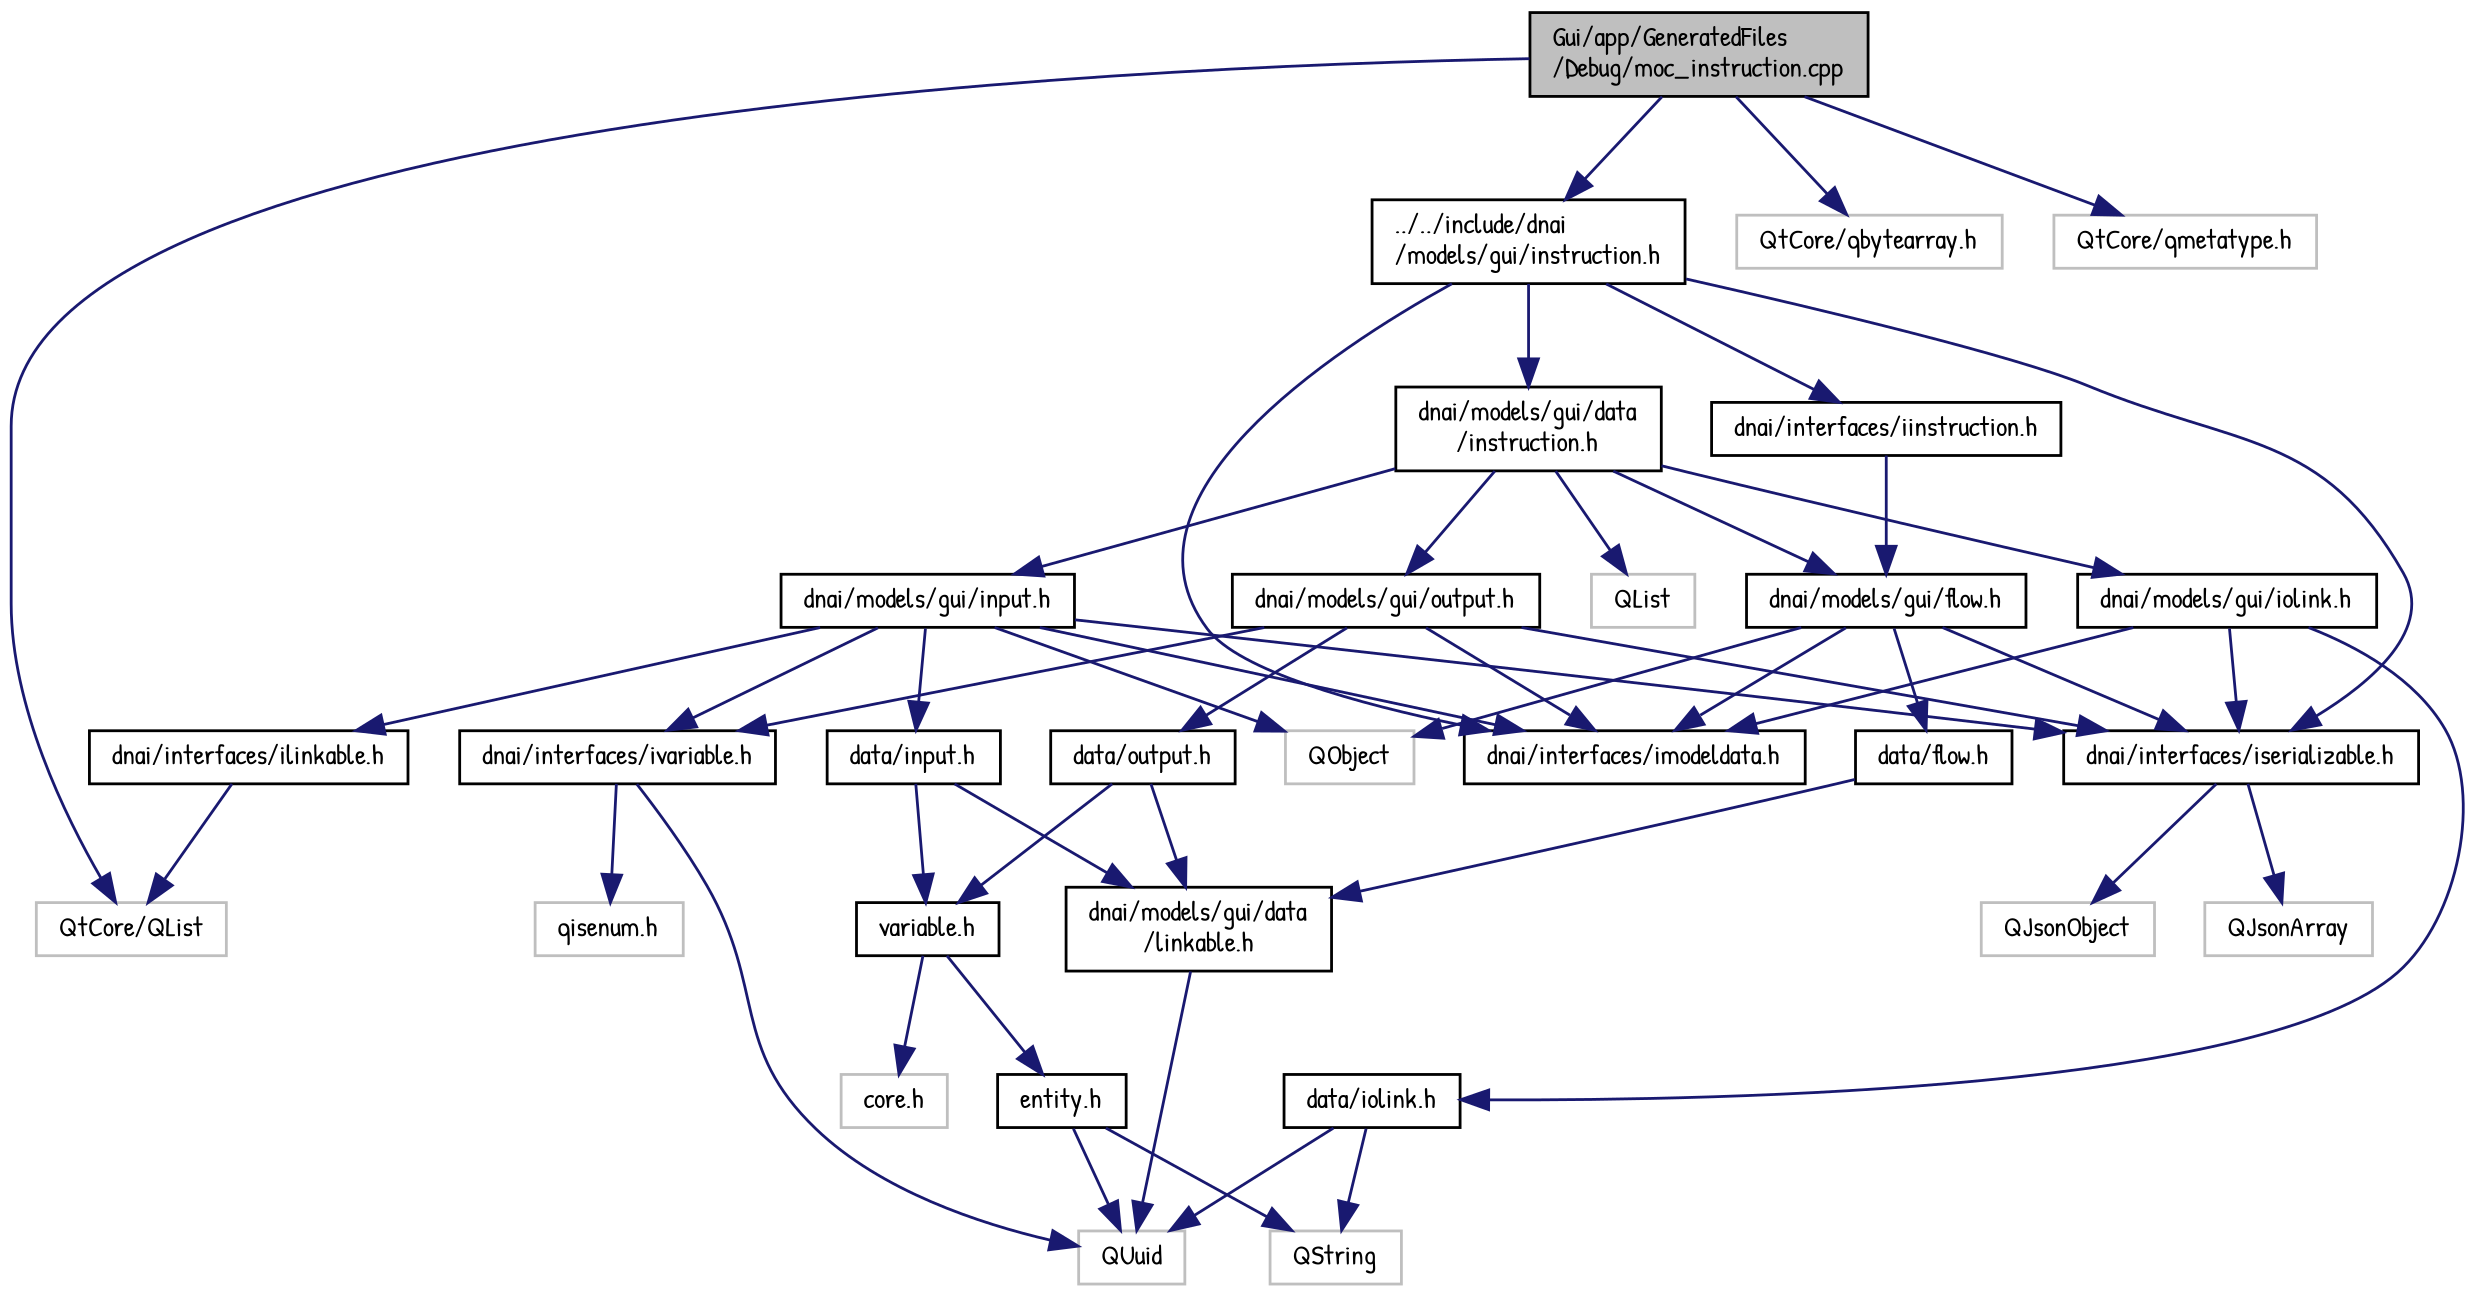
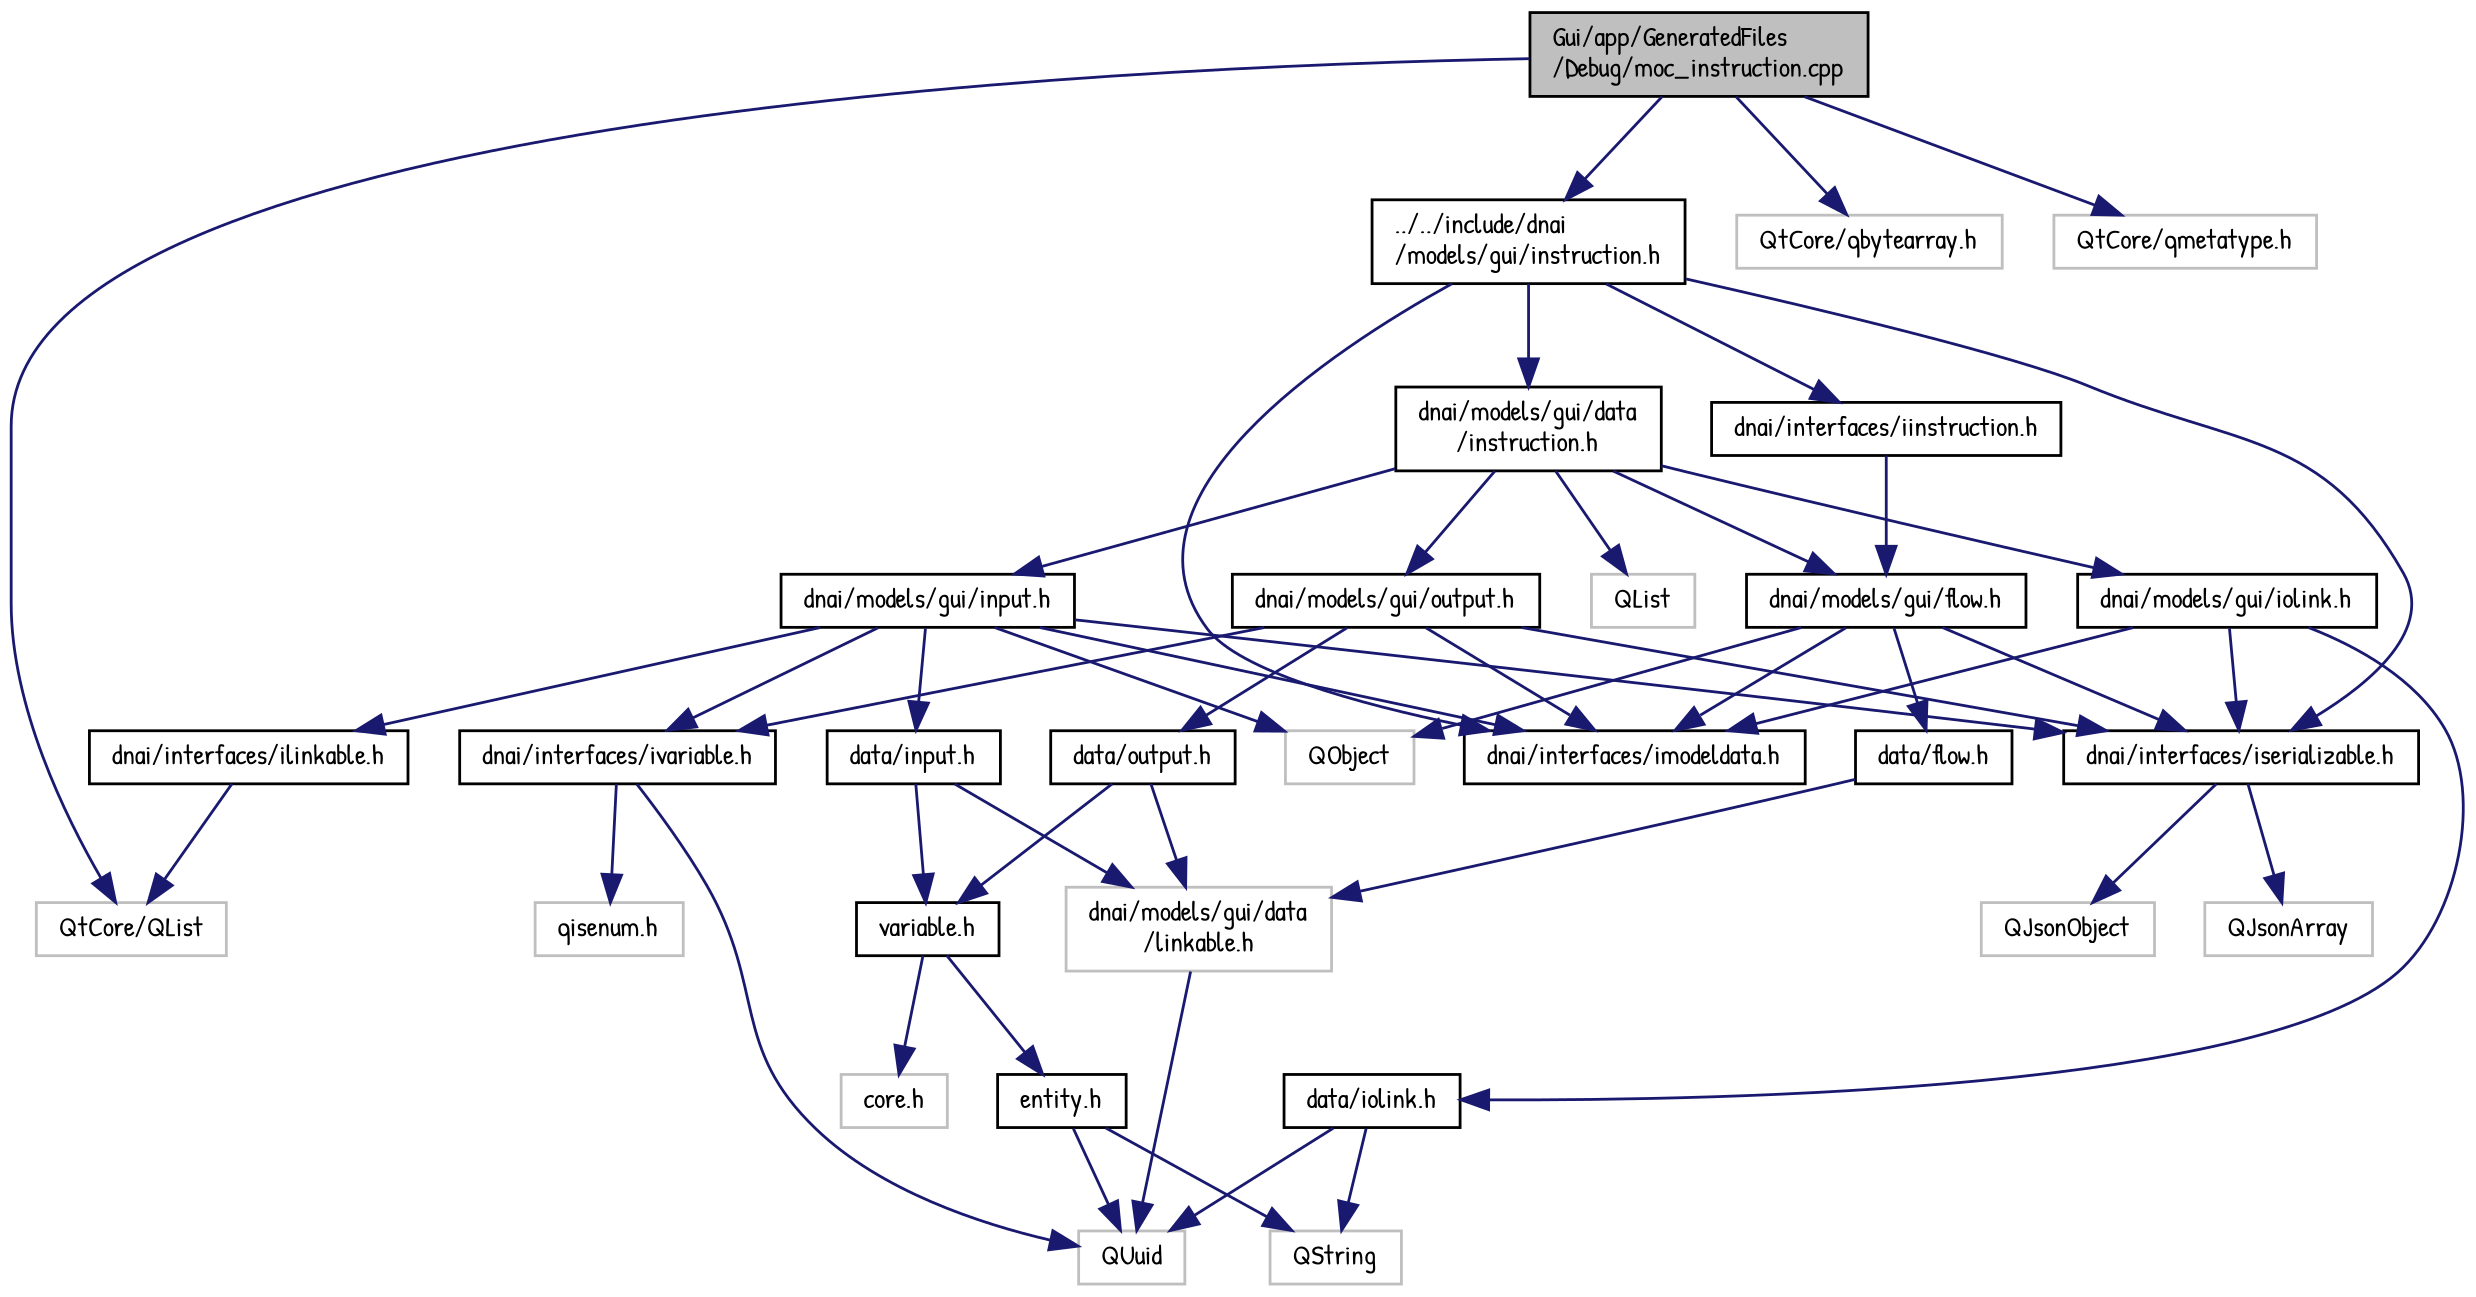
(1199, 929) -> (1199, 929)
